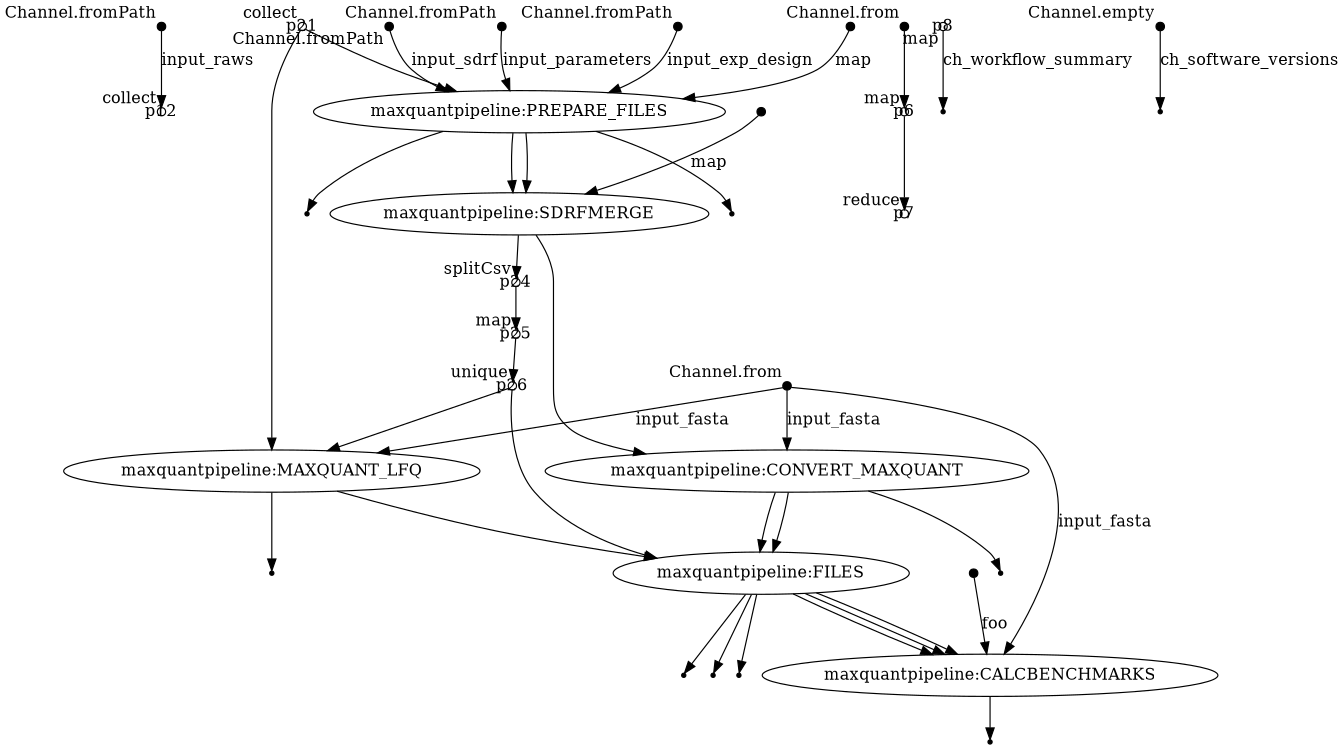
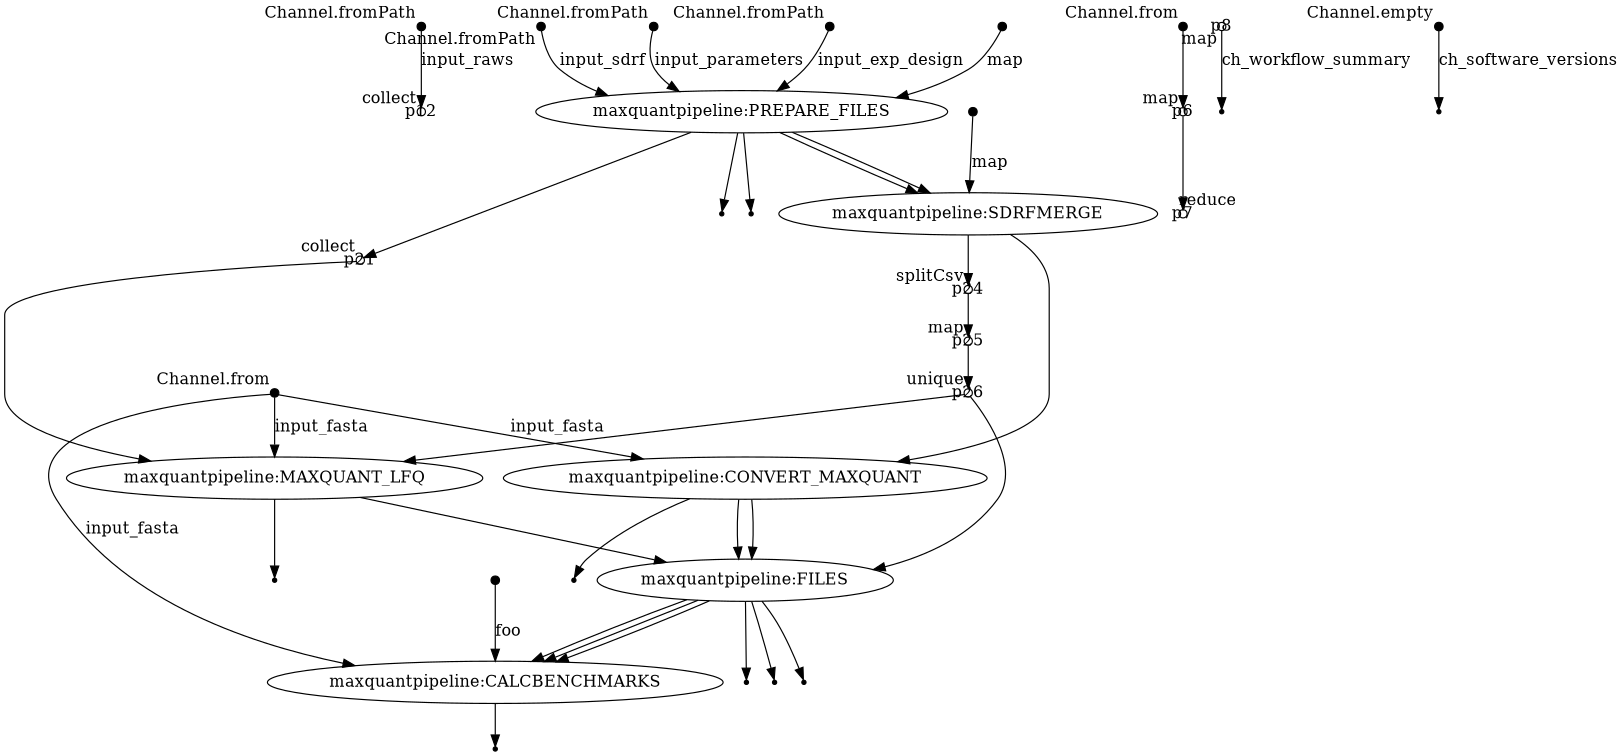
(374, 61) -> (533, 193)
